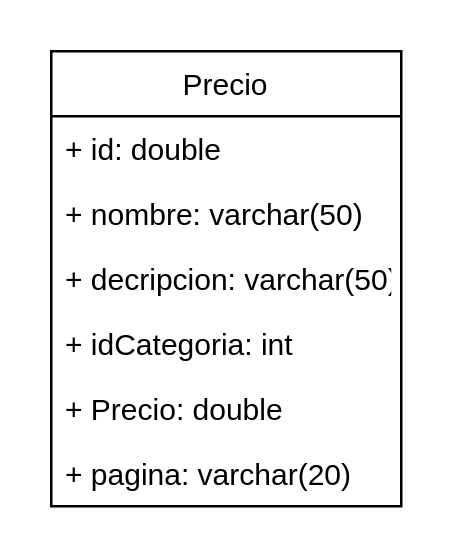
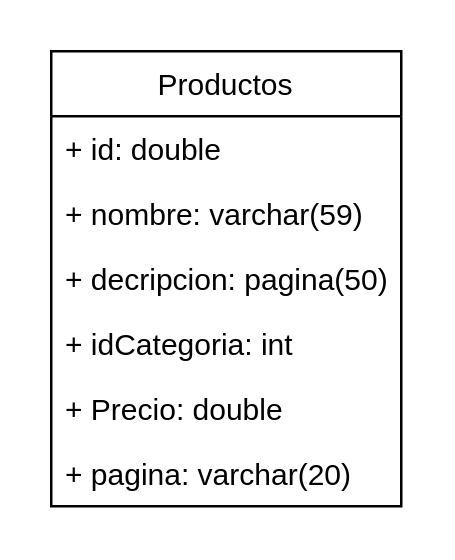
(225, 85) -> (225, 85)
(230, 215) -> (230, 215)
(256, 280) -> (243, 280)
